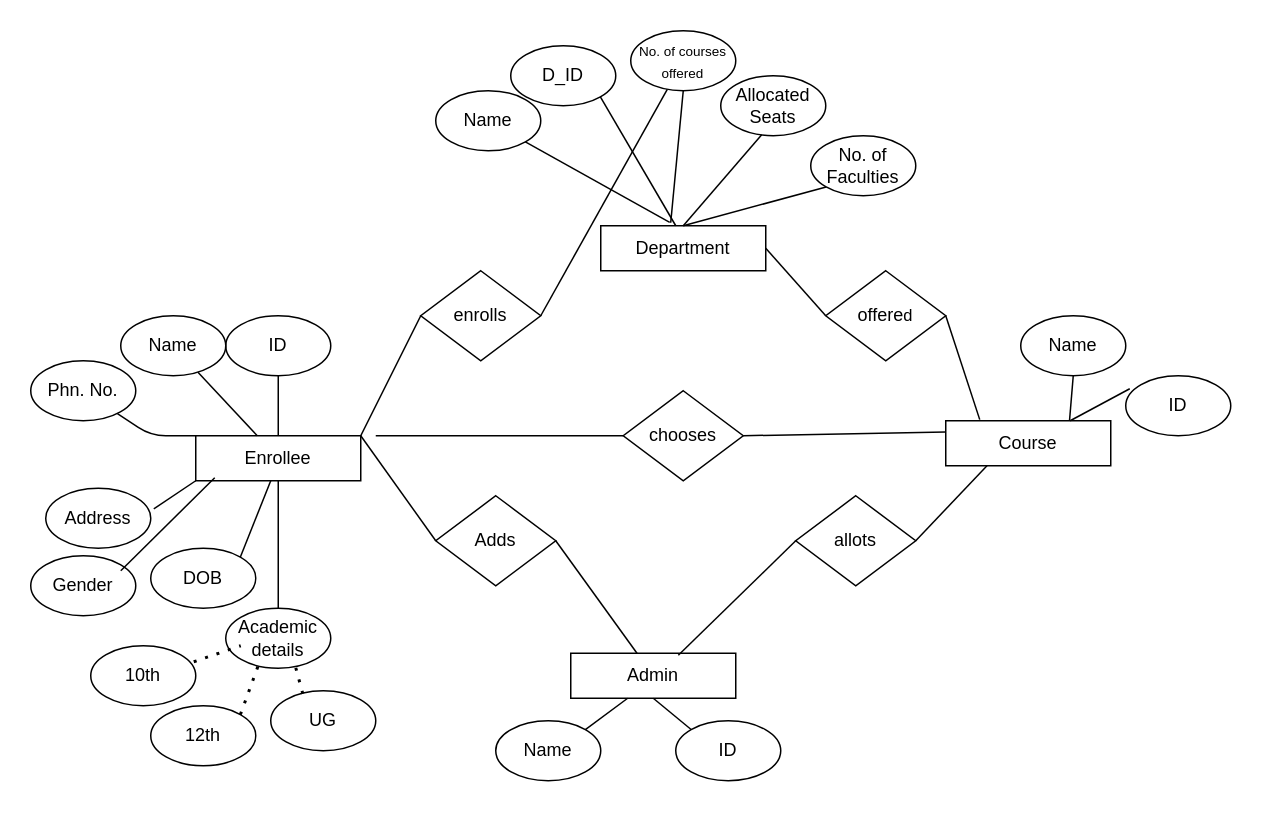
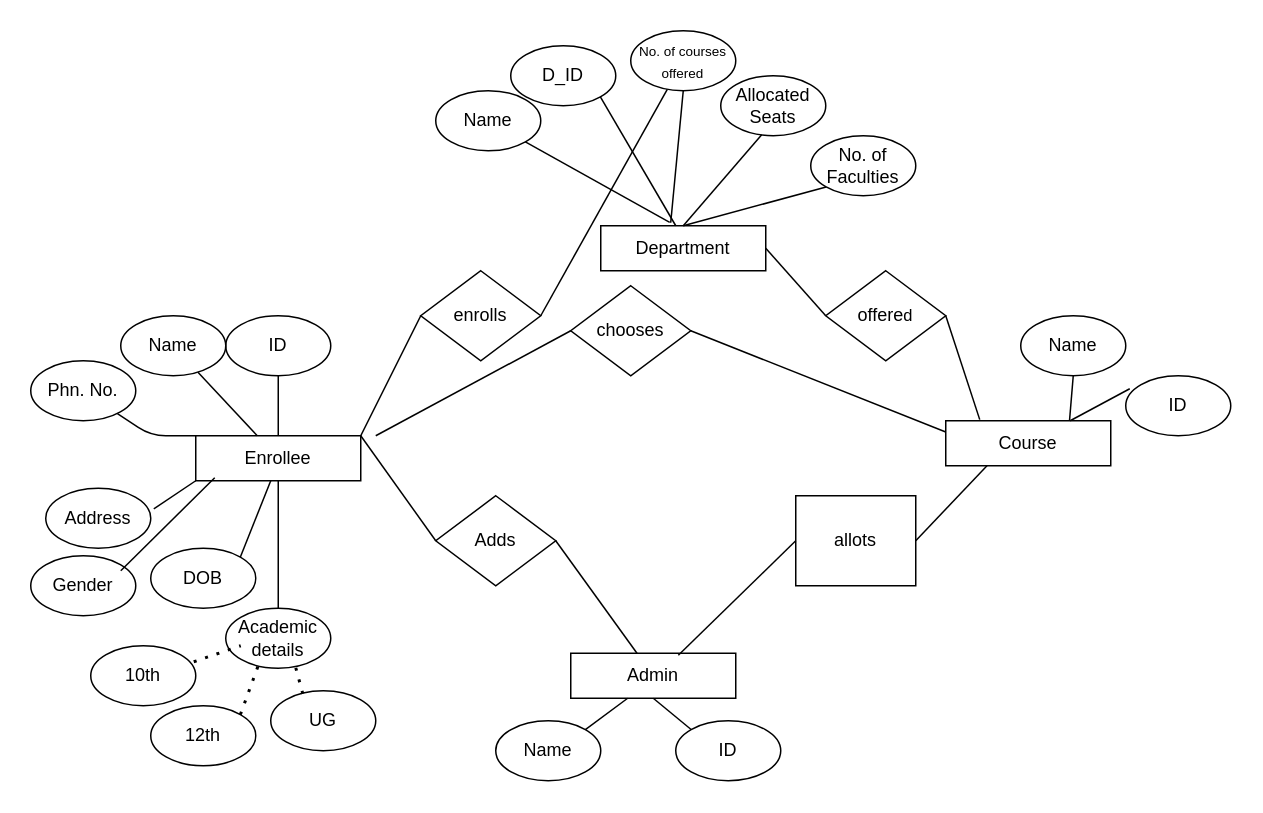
(683, 436) -> (631, 331)
(856, 541) -> (856, 541)
